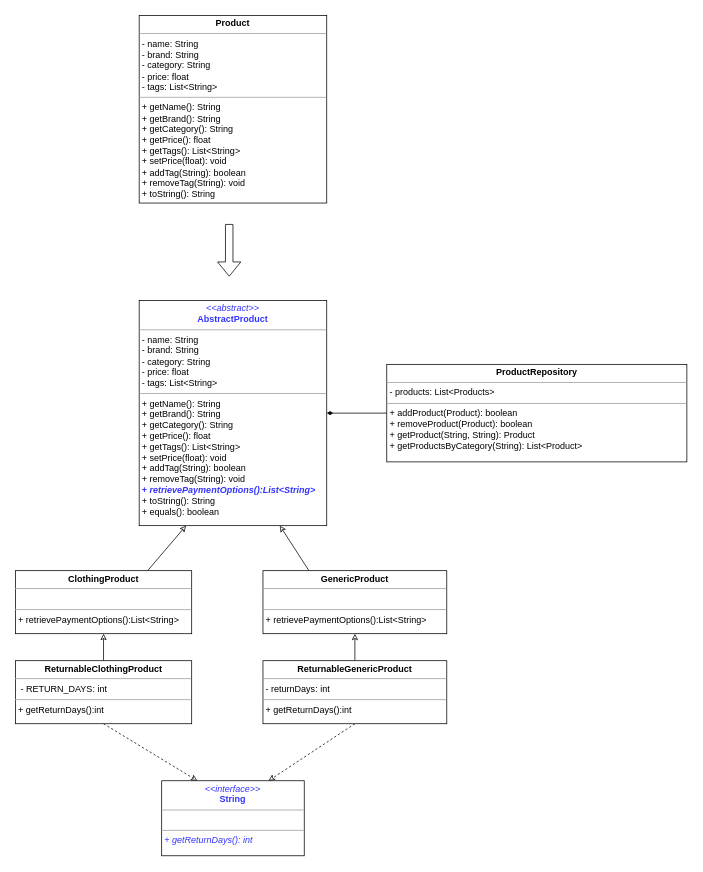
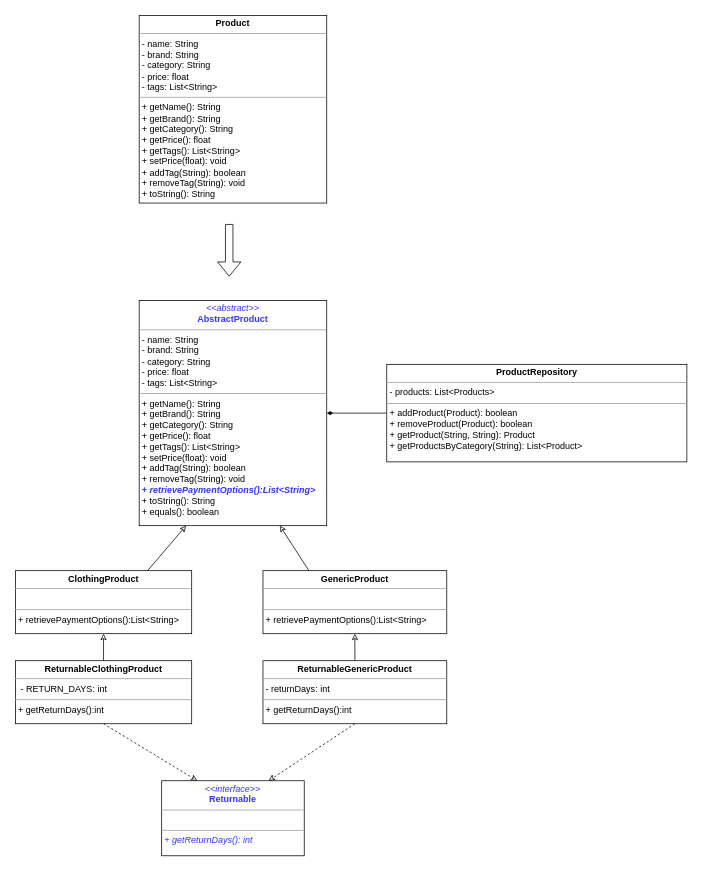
(212, 797) -> (212, 797)
